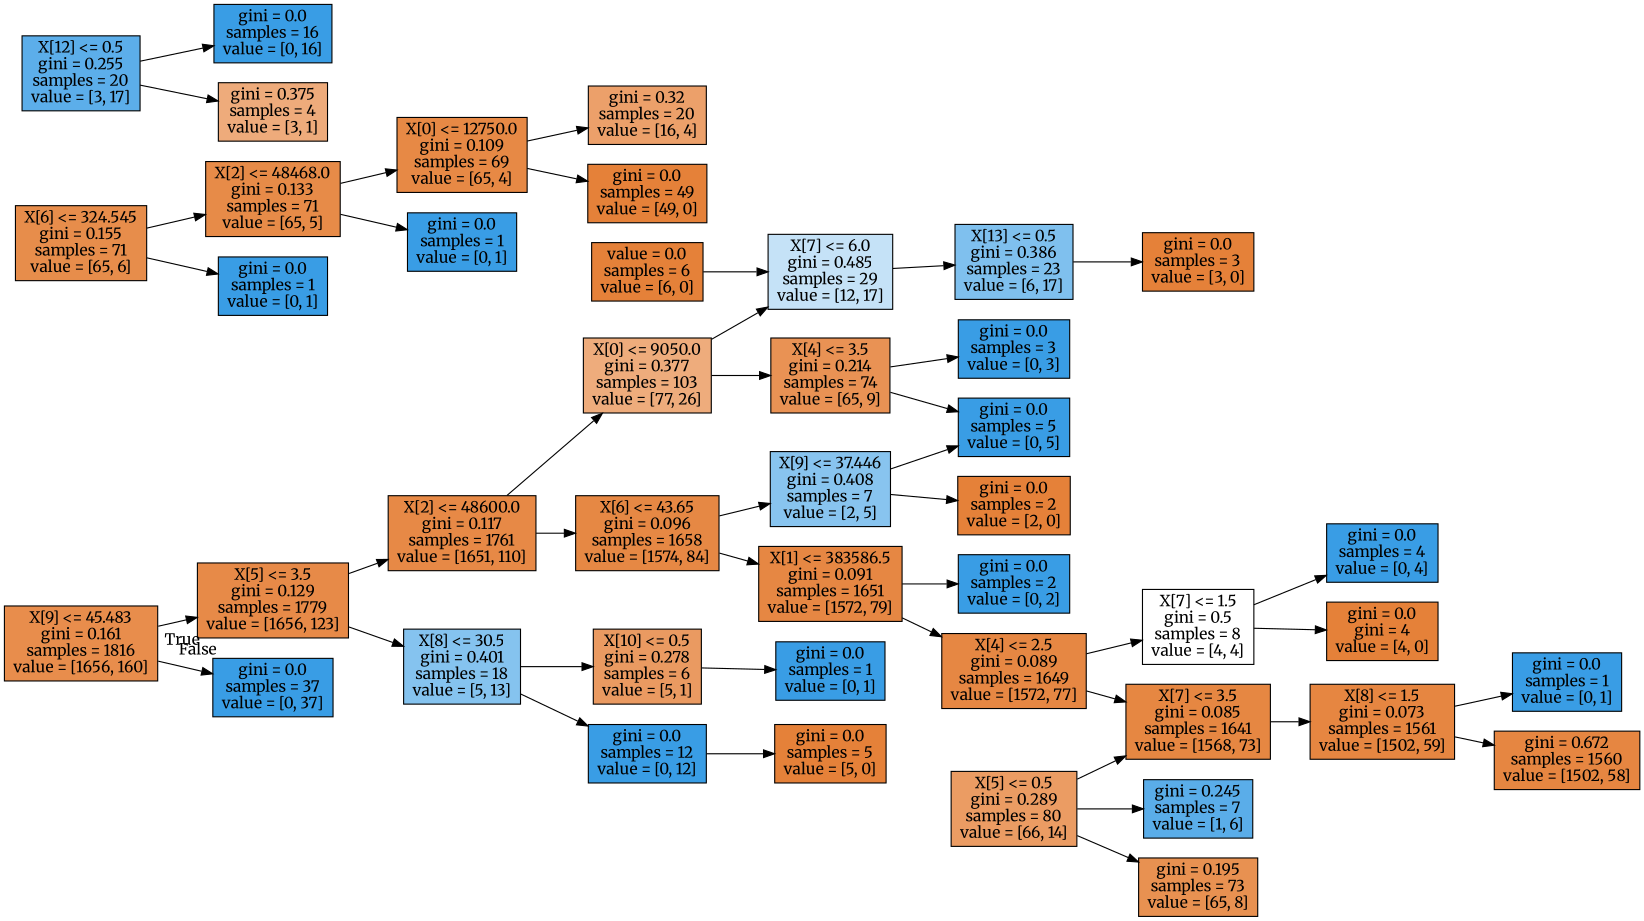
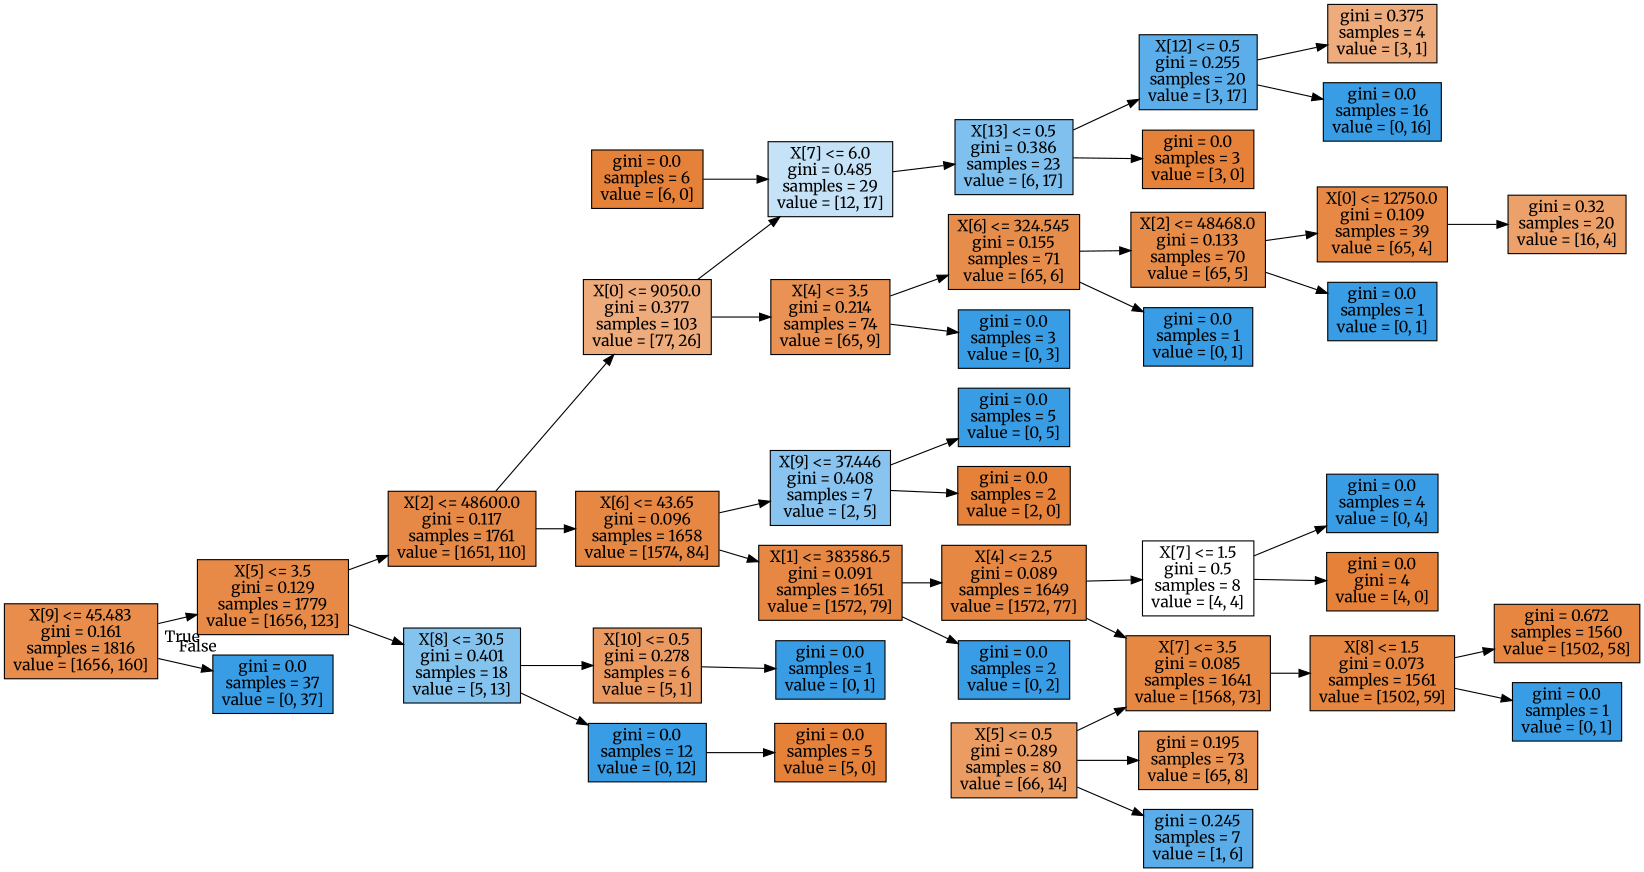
none -> (1101, 117)
(462, 155) -> (1382, 224)
(647, 194) -> none
(273, 199) -> (1198, 250)
(647, 272) -> (647, 179)
(919, 400) -> (914, 287)
